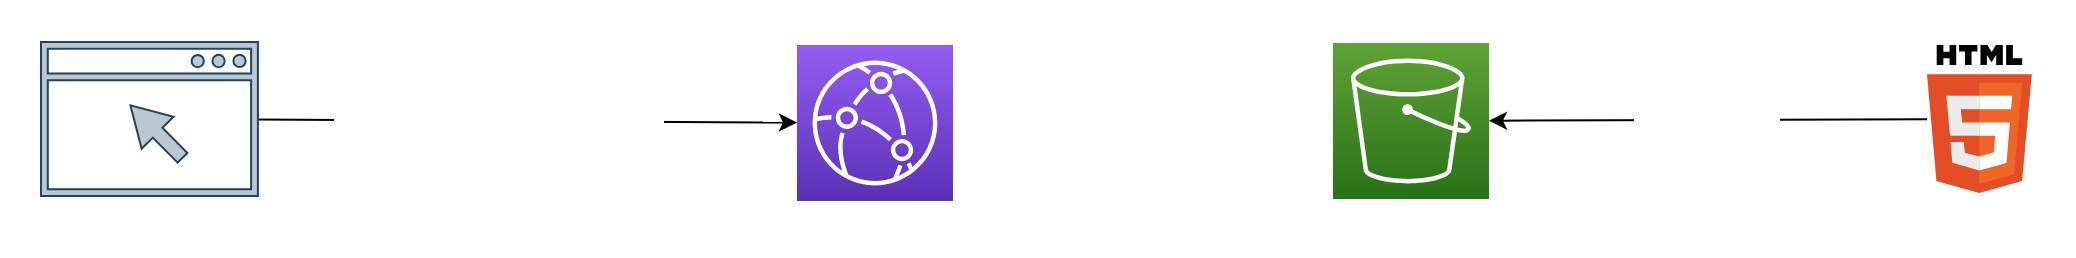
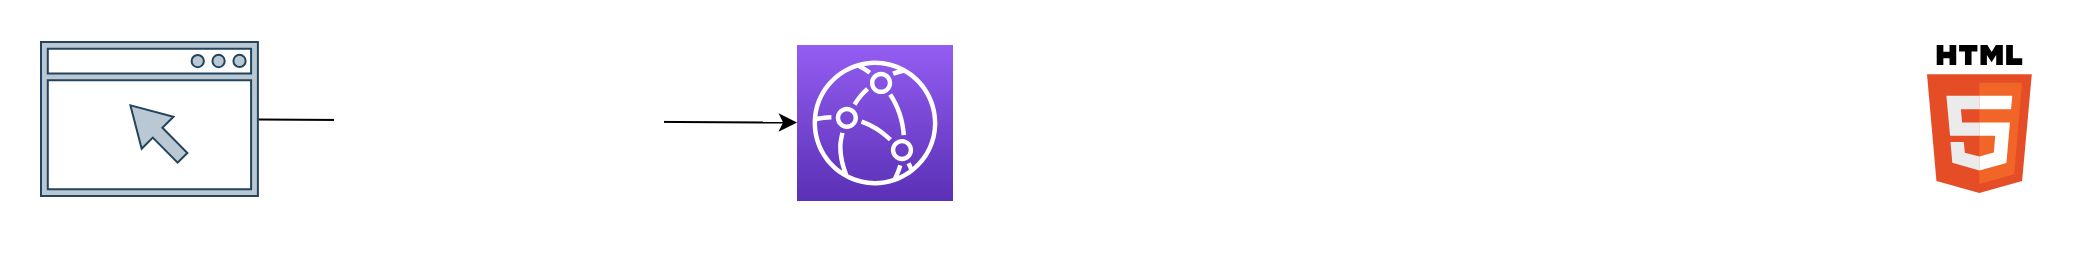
(1853, 119) -> none
(1411, 121) -> none
